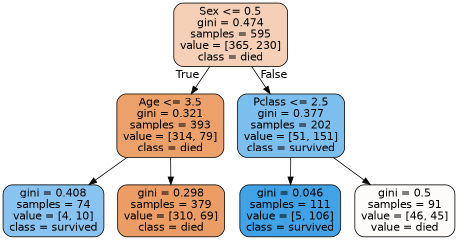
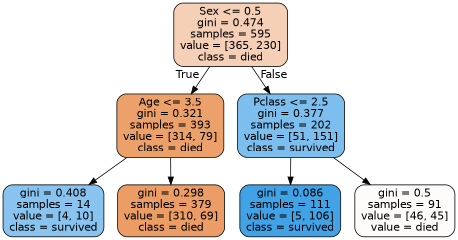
(53, 211) -> (53, 211)
(290, 211) -> (290, 211)
